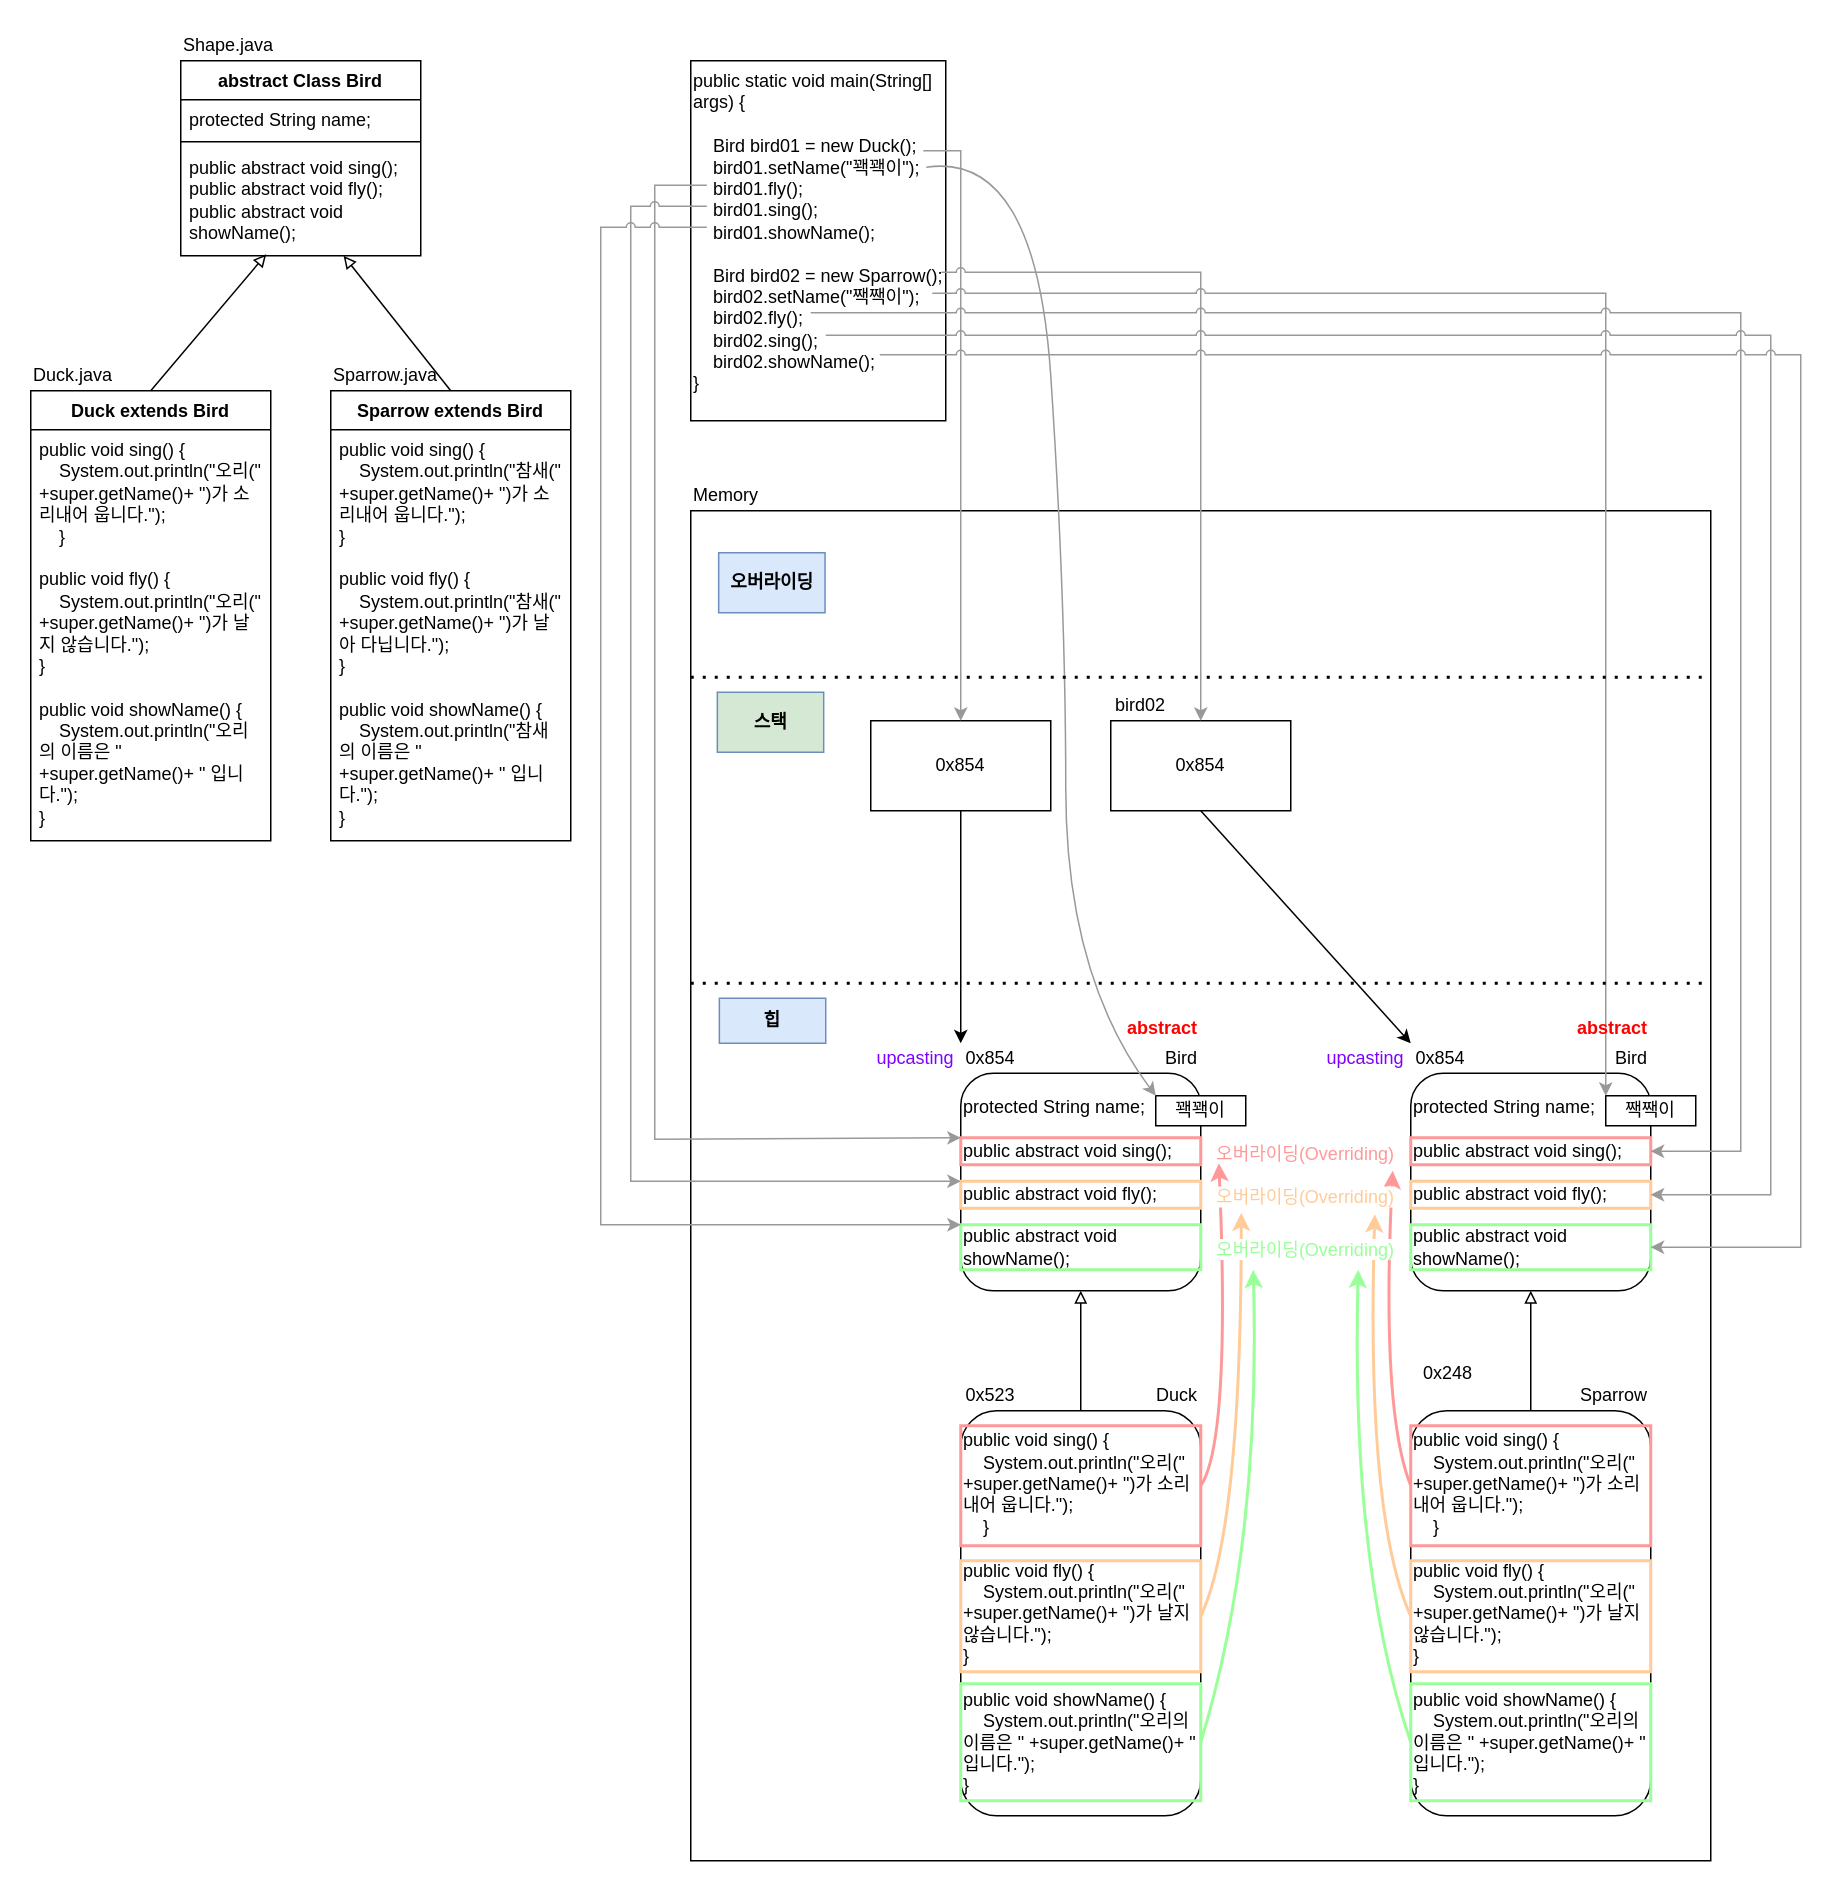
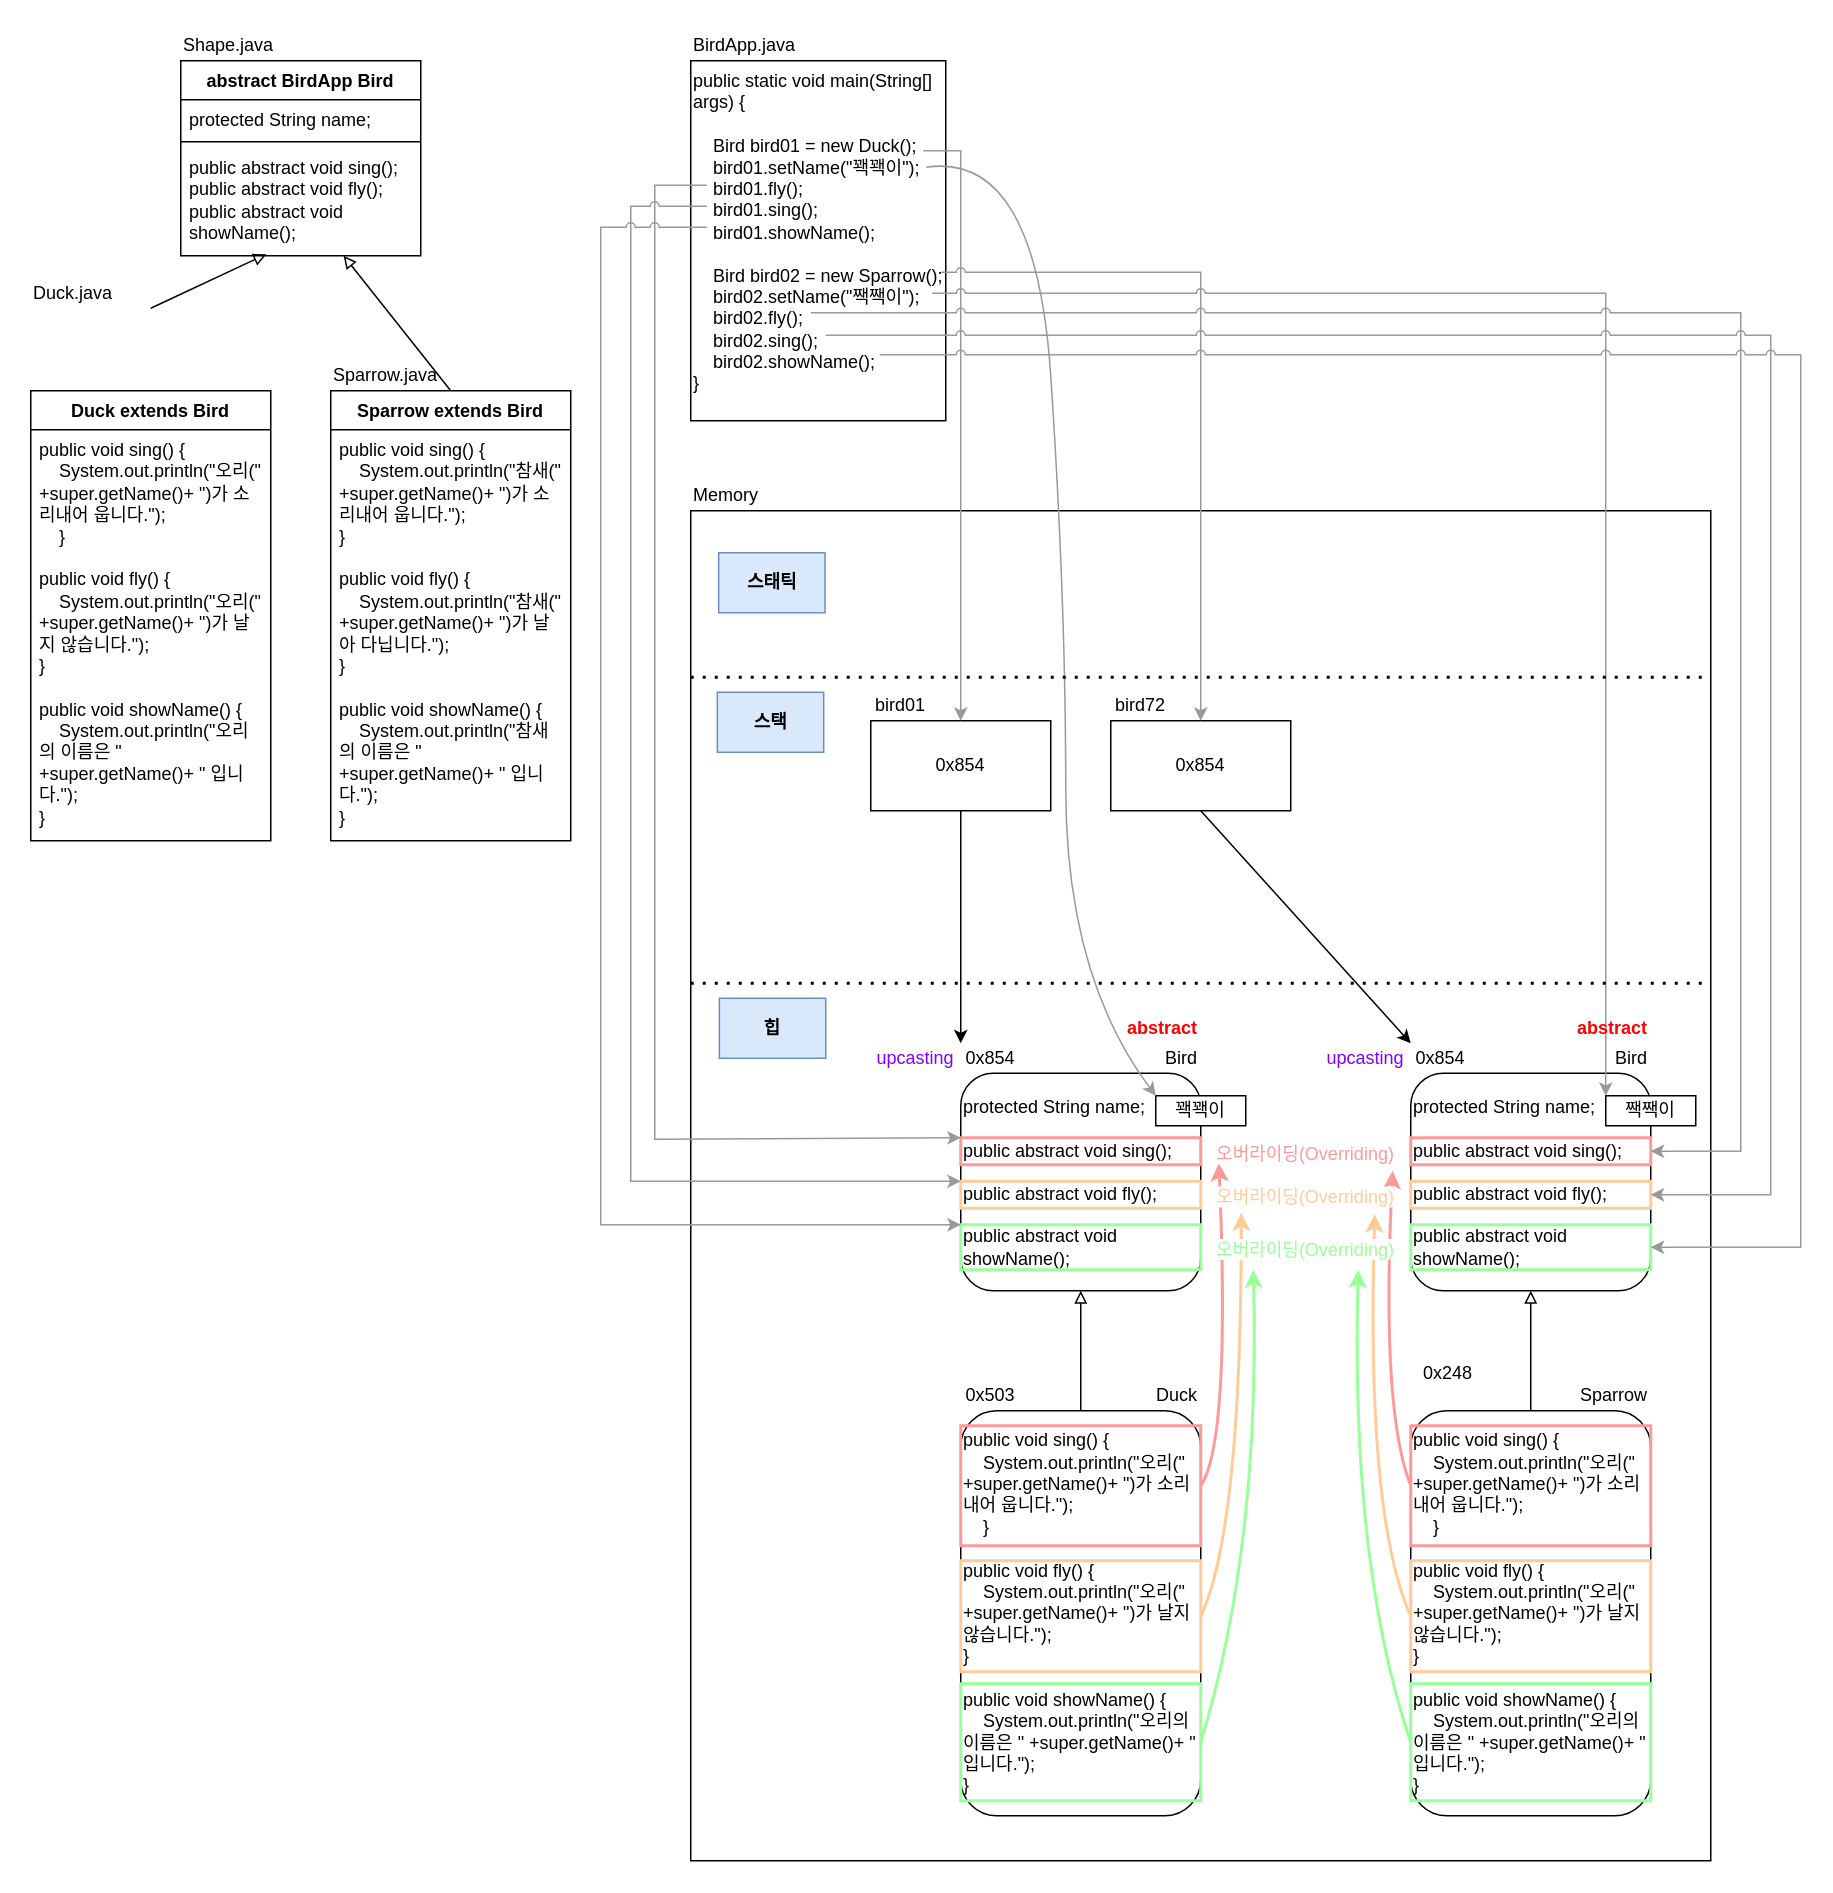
none -> (811, 46)
(300, 81) -> (300, 81)
(151, 376) -> (151, 293)
(773, 583) -> (773, 583)
none -> (901, 706)
(1141, 706) -> (1141, 706)
(771, 722) -> (771, 722)
(773, 1021) -> (773, 1028)
(991, 1396) -> (991, 1396)
